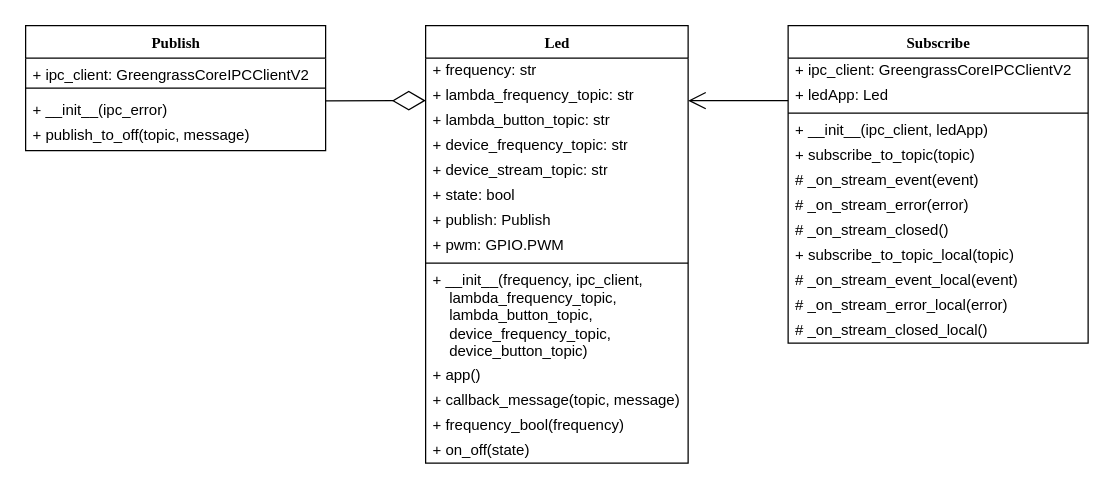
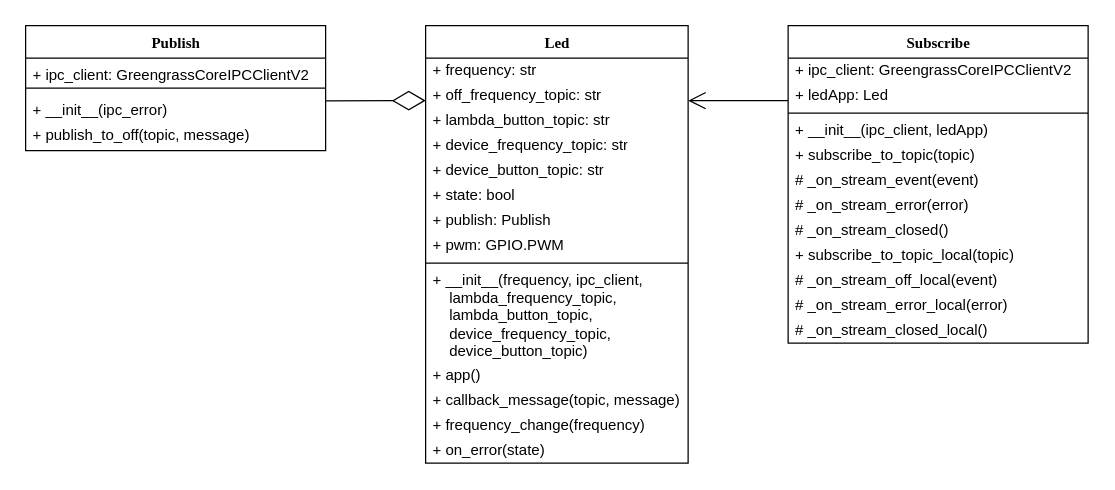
(547, 96) -> (536, 96)
(535, 171) -> (535, 171)
(922, 281) -> (914, 281)
(545, 426) -> (555, 426)
(496, 451) -> (505, 451)
